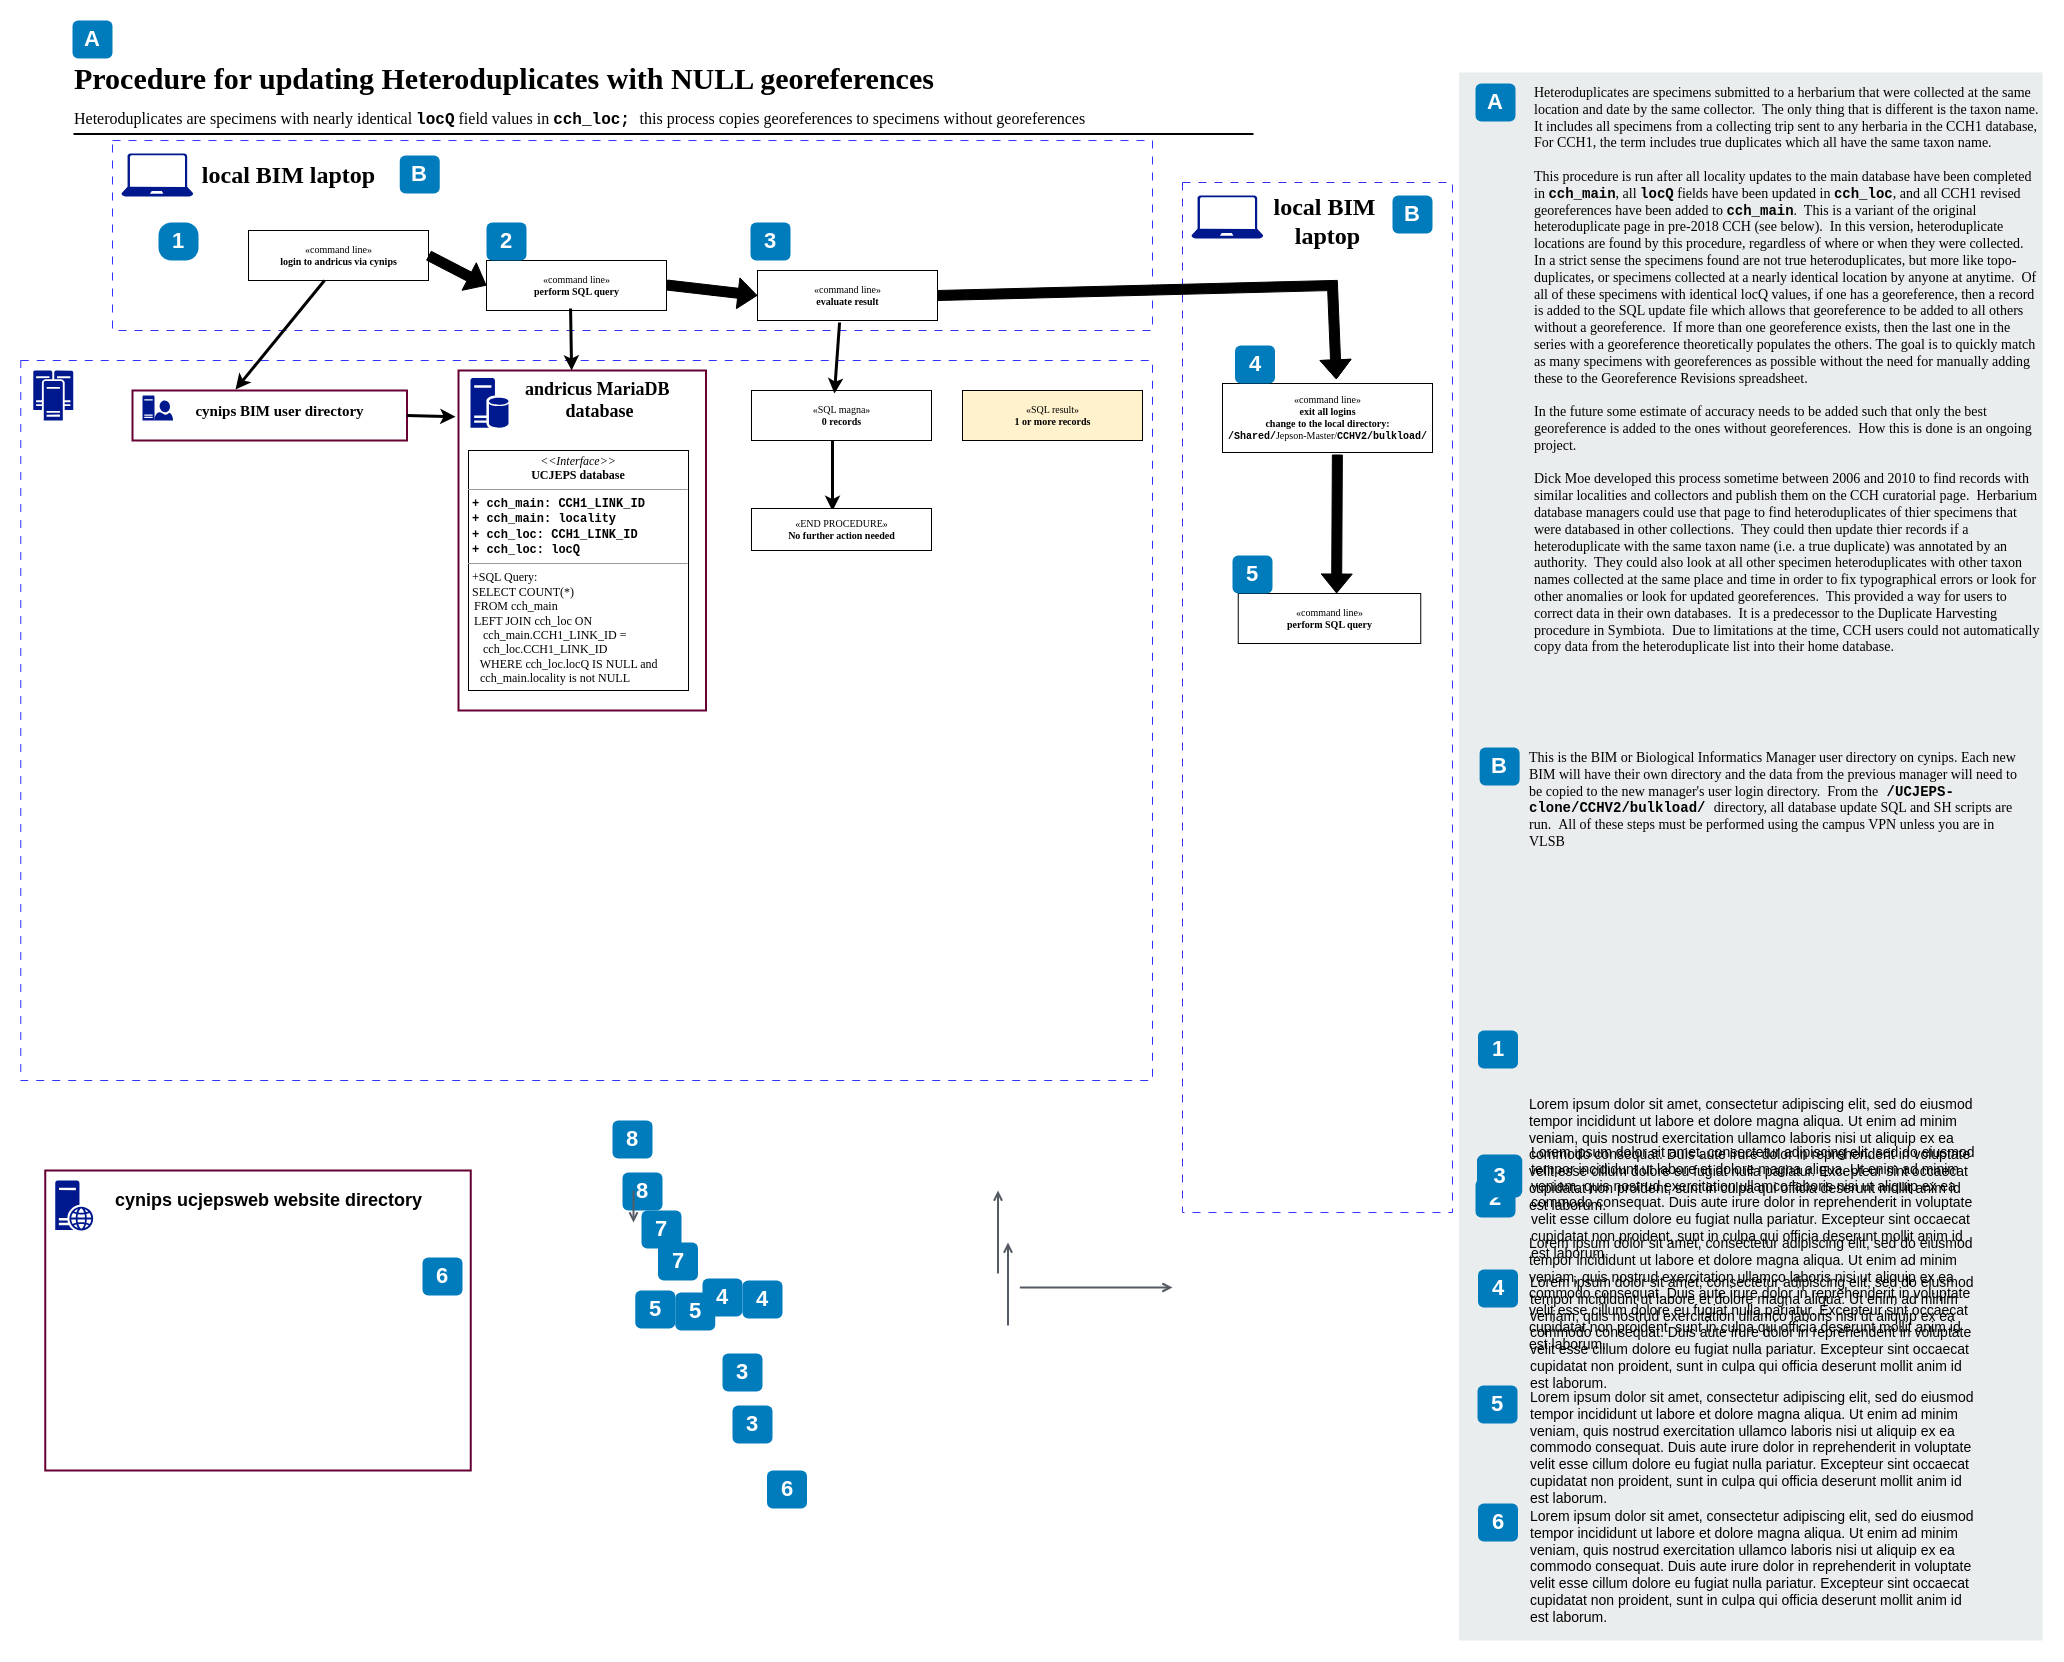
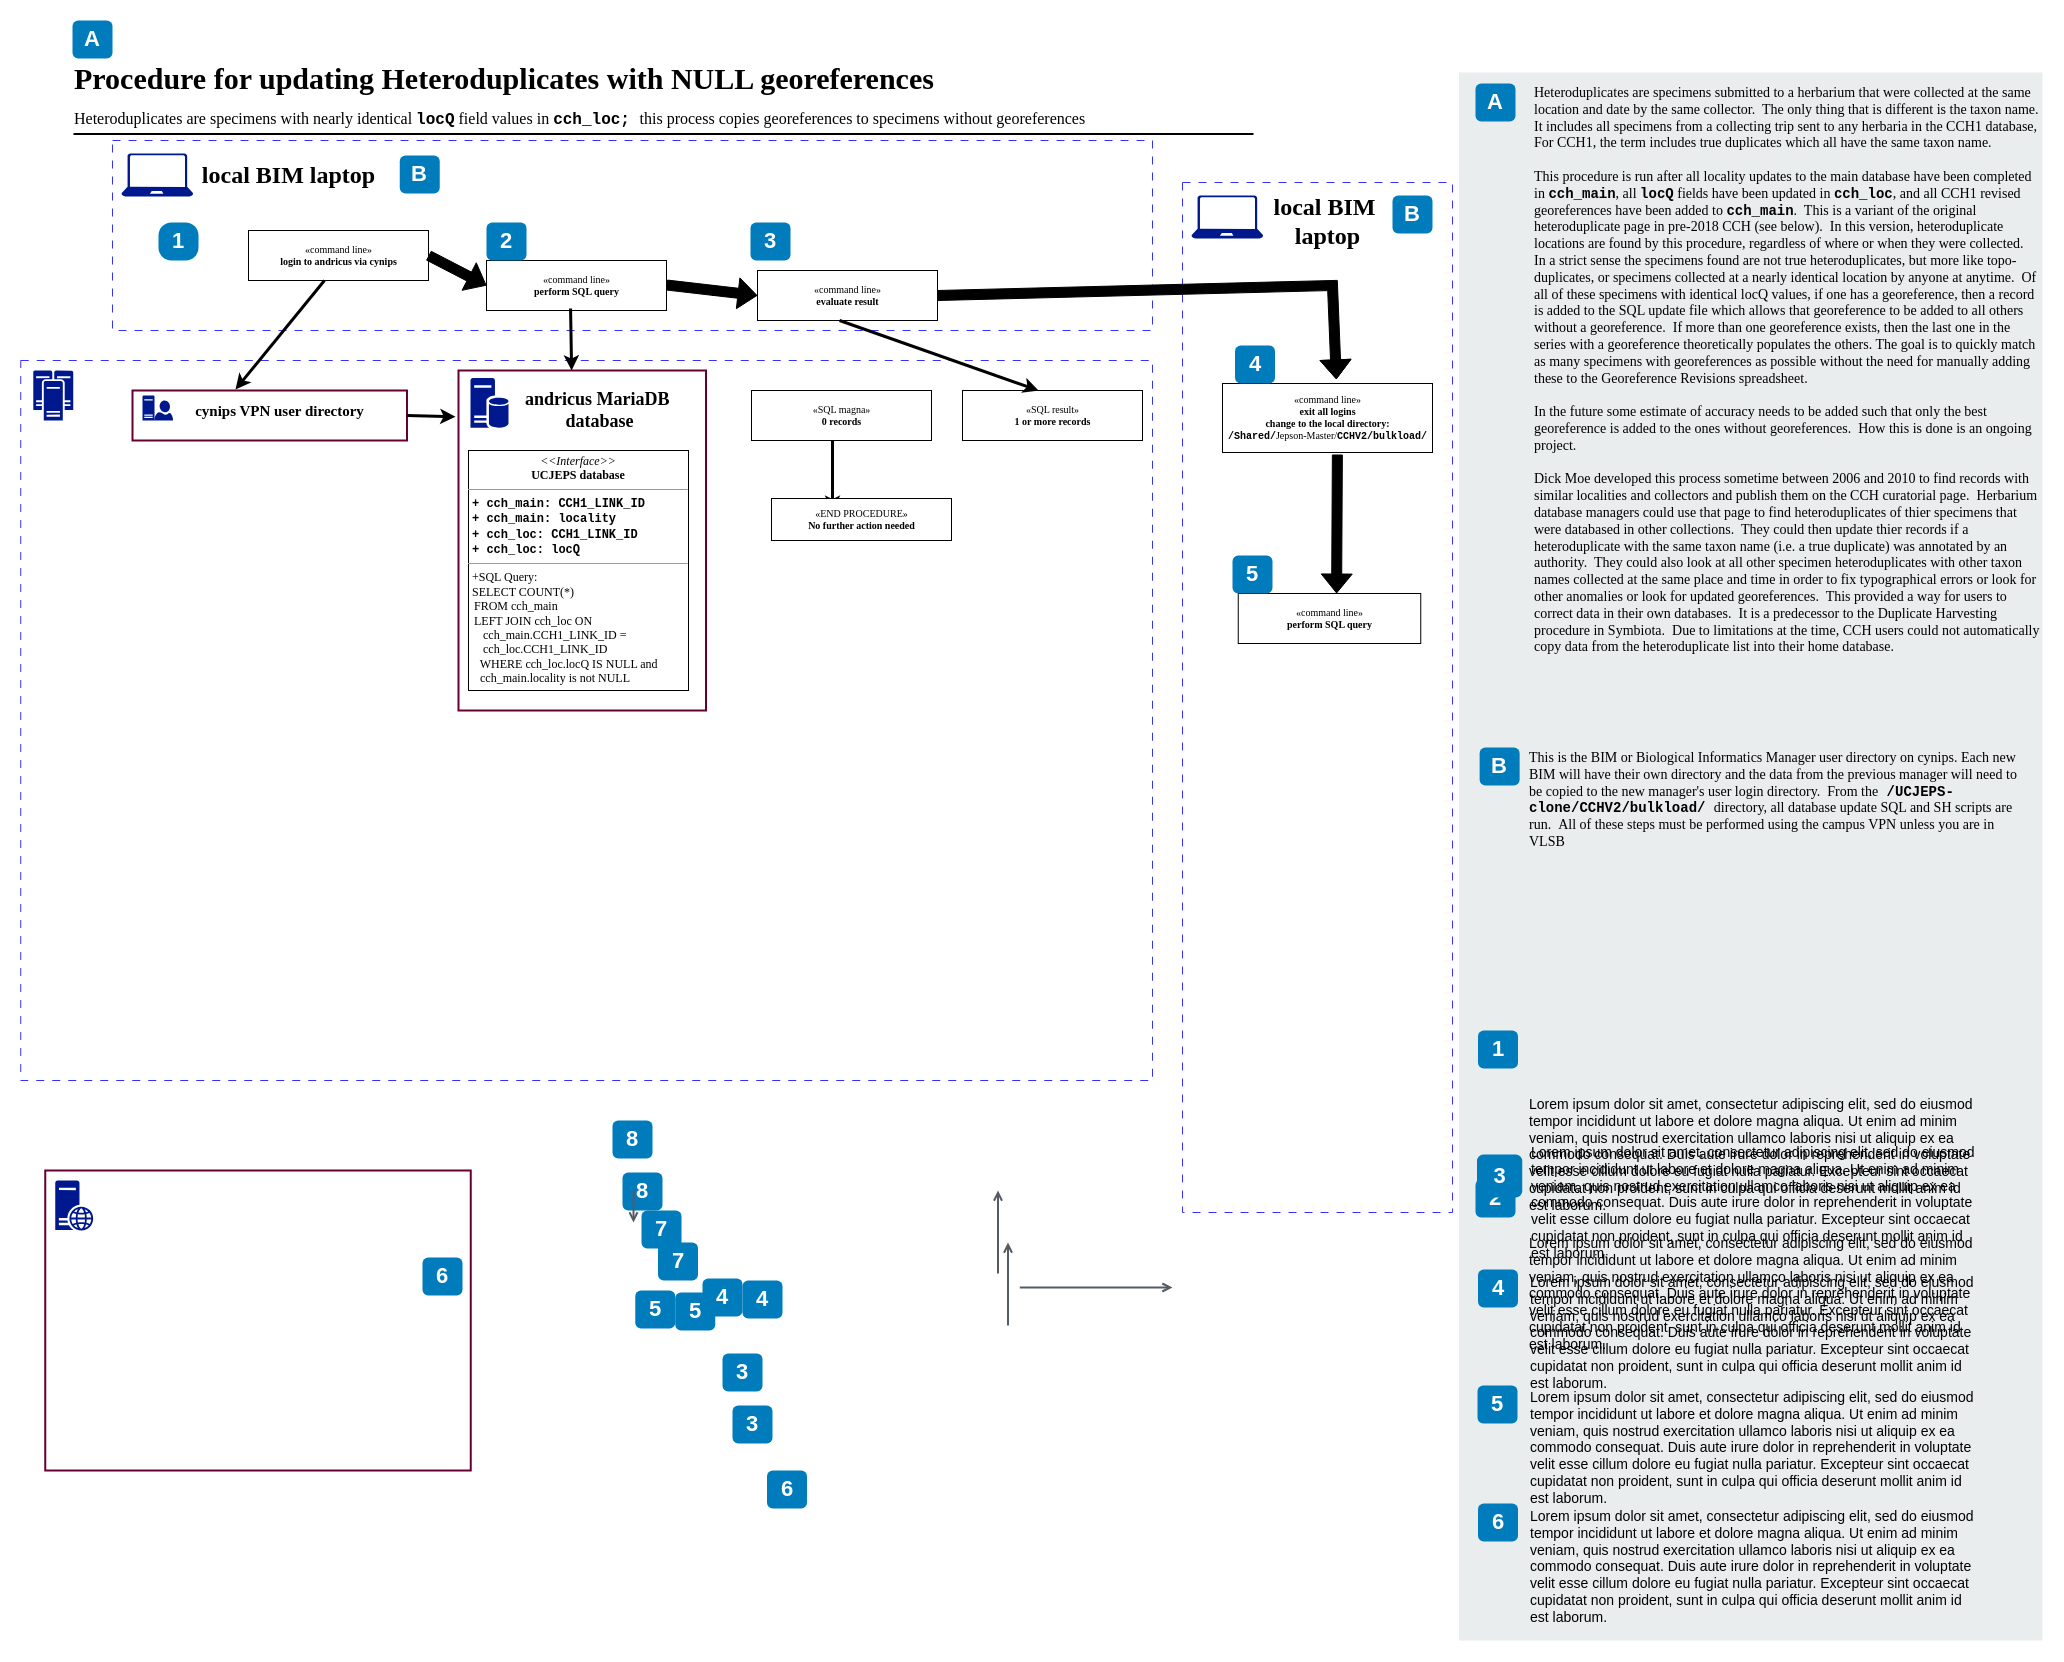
(837, 352) -> none
none -> (934, 354)
(599, 401) -> (599, 411)
(280, 411) -> (280, 411)
(1053, 416) -> (1053, 416)
(842, 530) -> (862, 520)
(268, 1201) -> none
